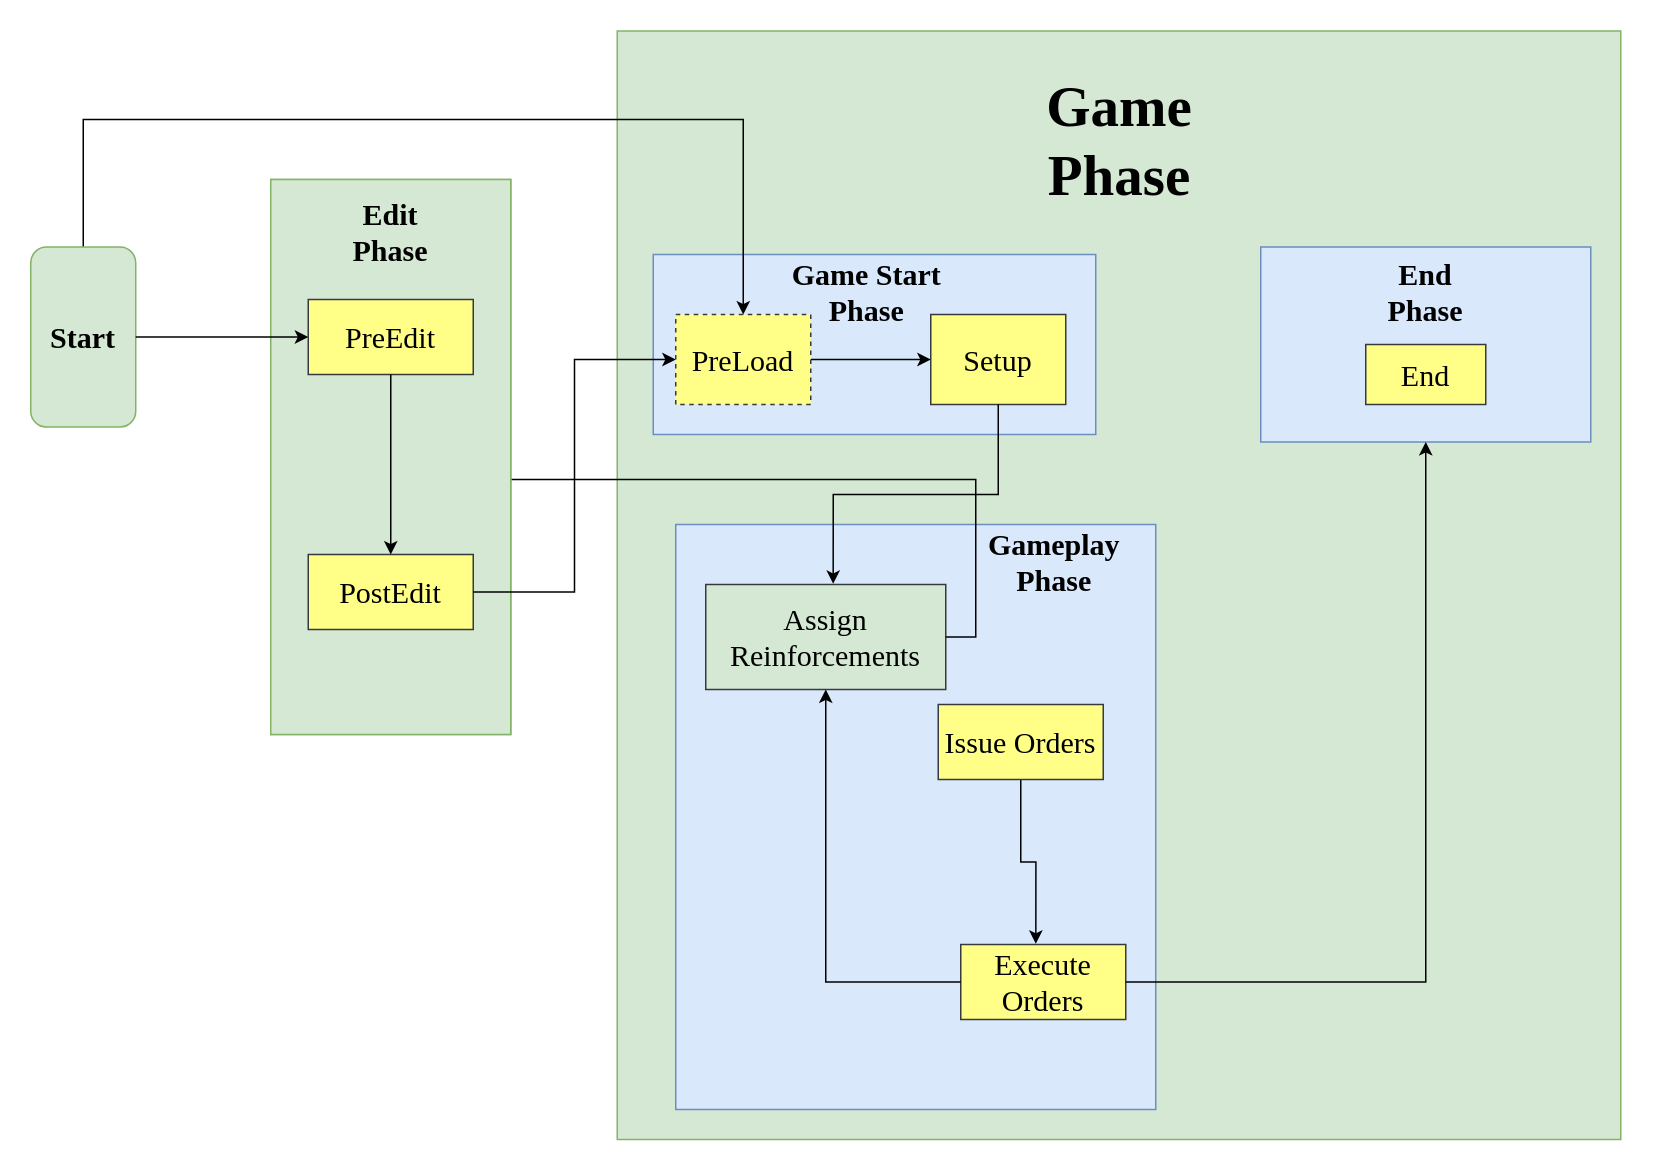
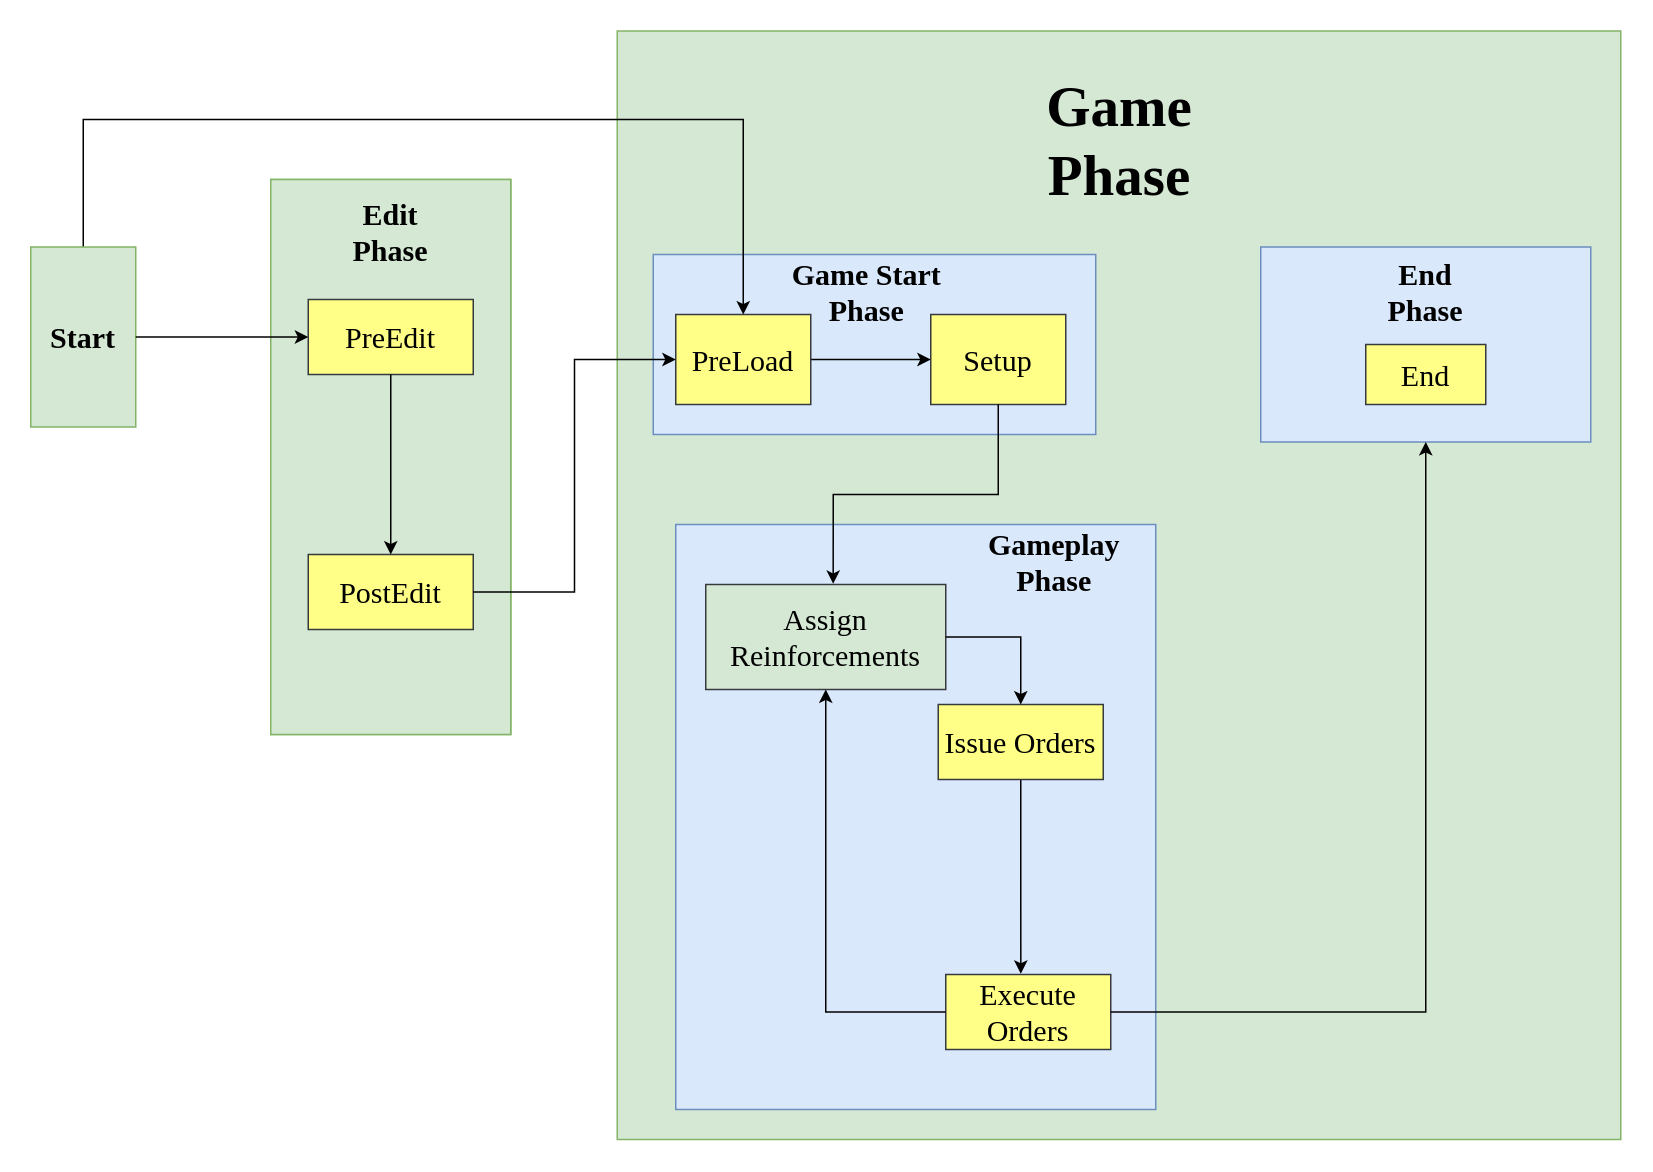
(83, 337) -> (83, 337)
(743, 359) -> (743, 359)
(823, 479) -> (1021, 641)
(1043, 982) -> (1028, 1012)
